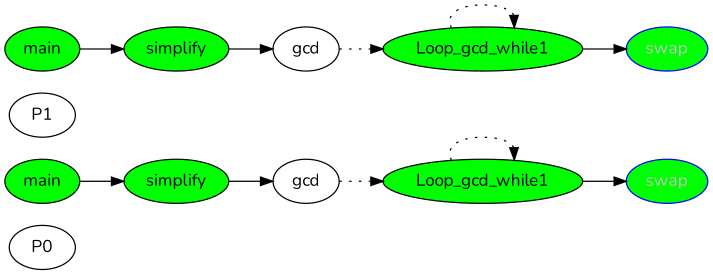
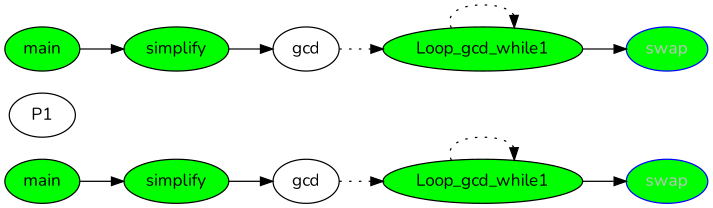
(42, 247) -> none
